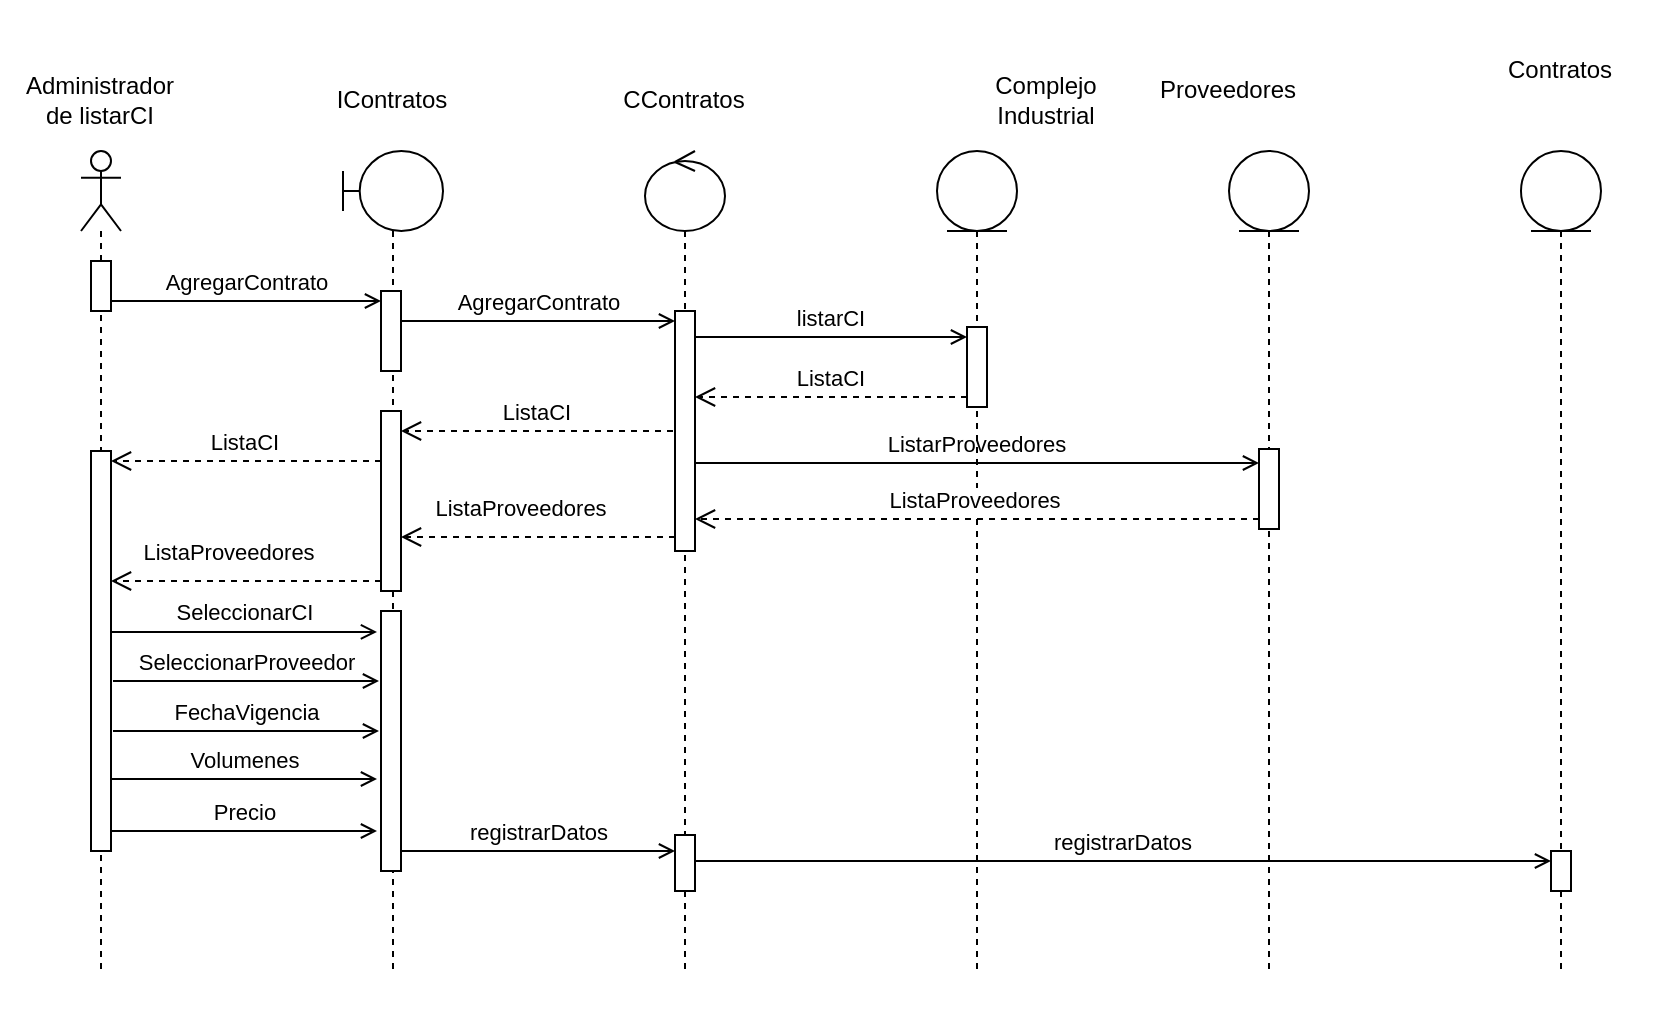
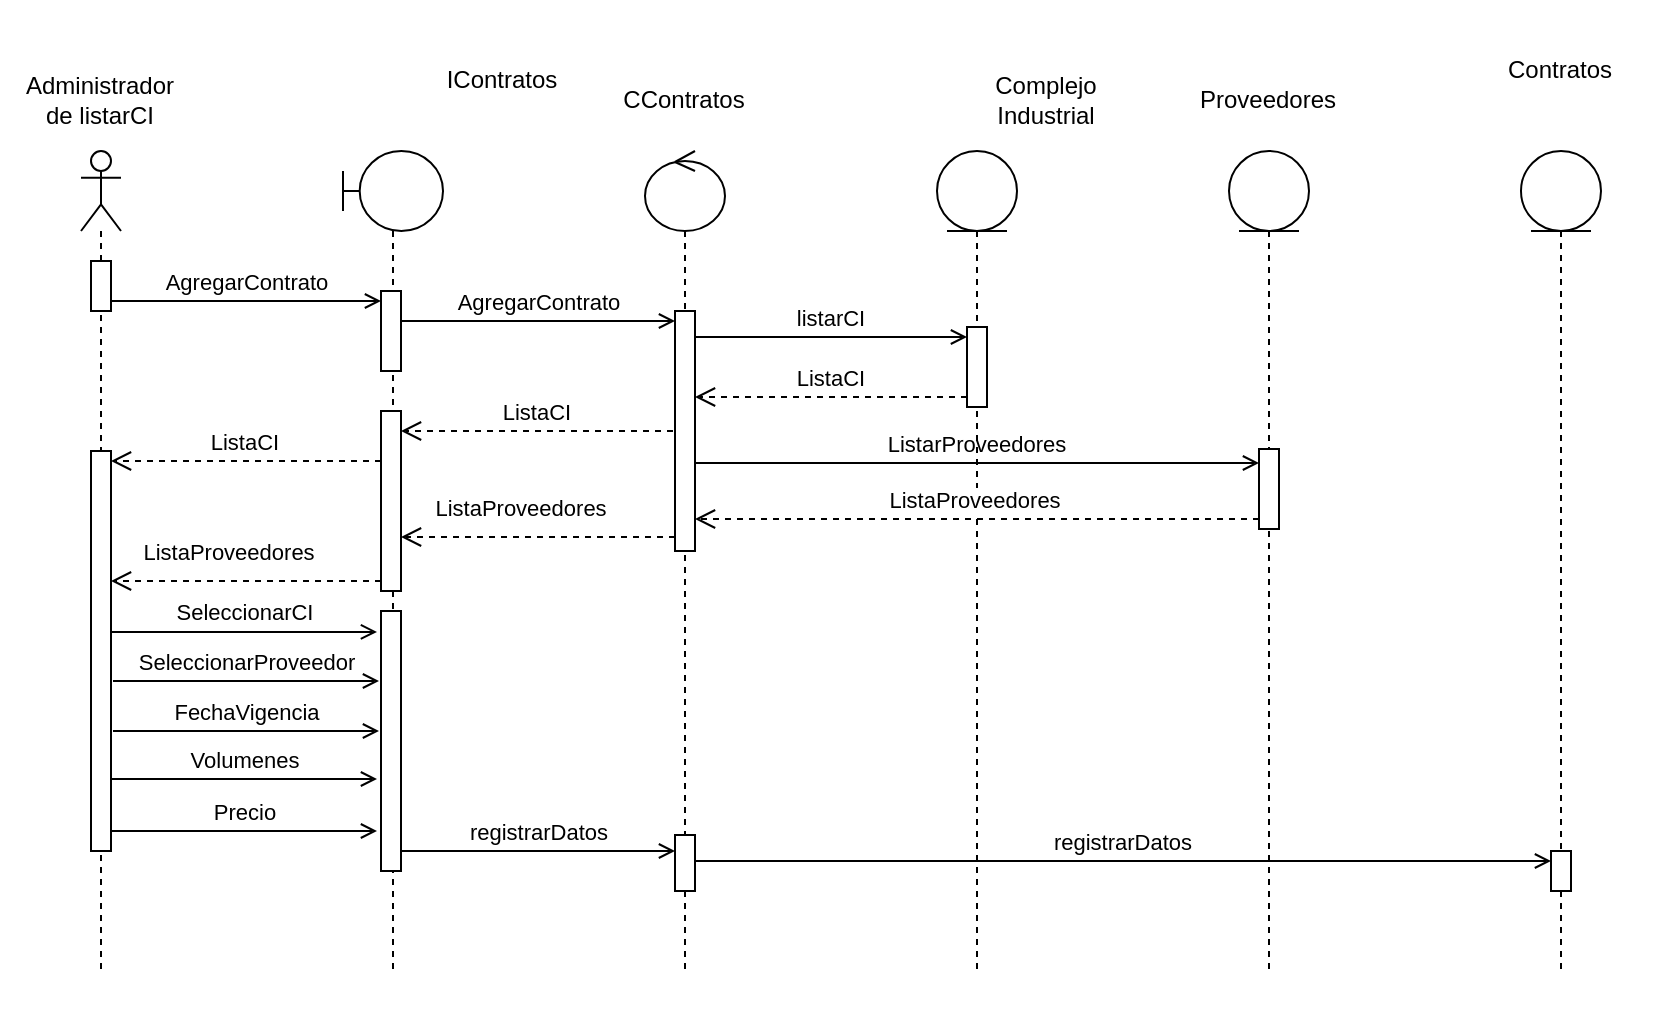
(1229, 91) -> (1269, 101)
(393, 101) -> (503, 81)
